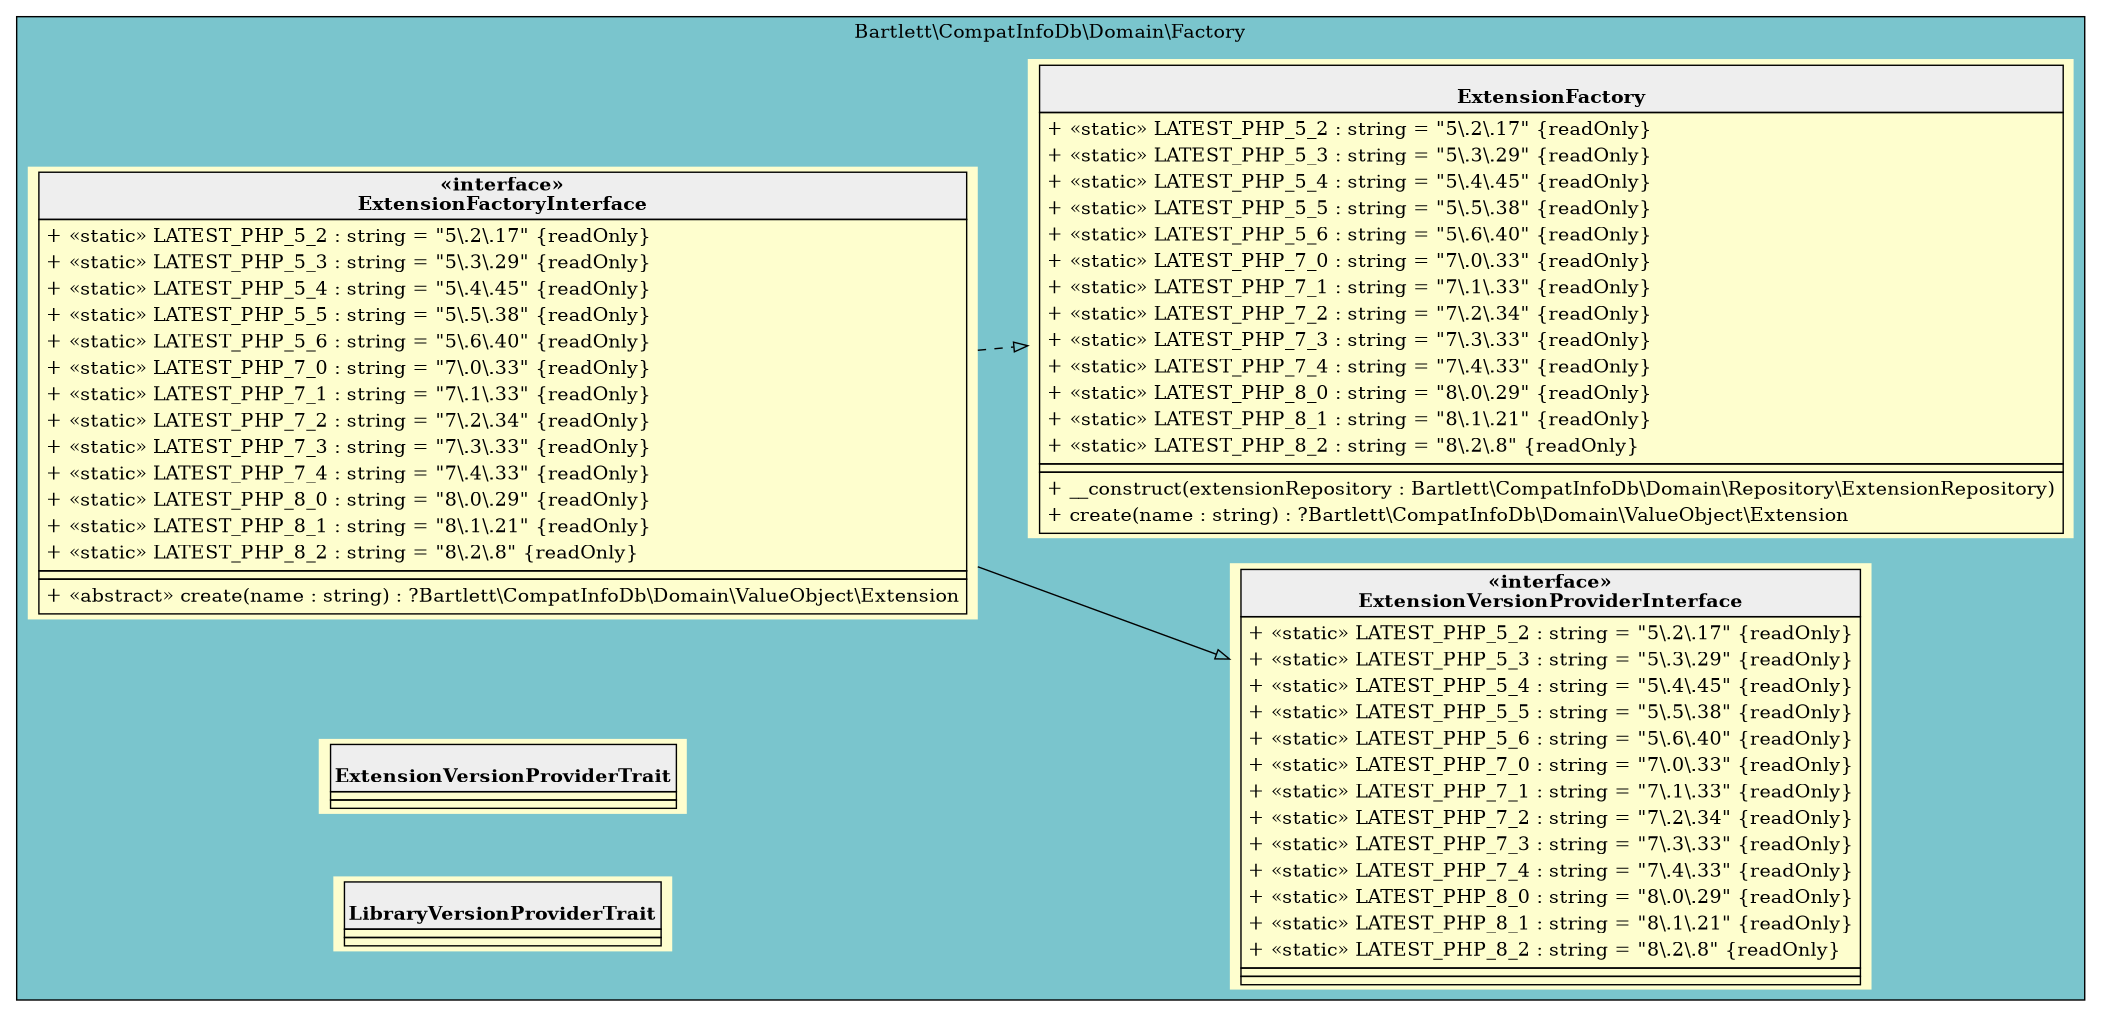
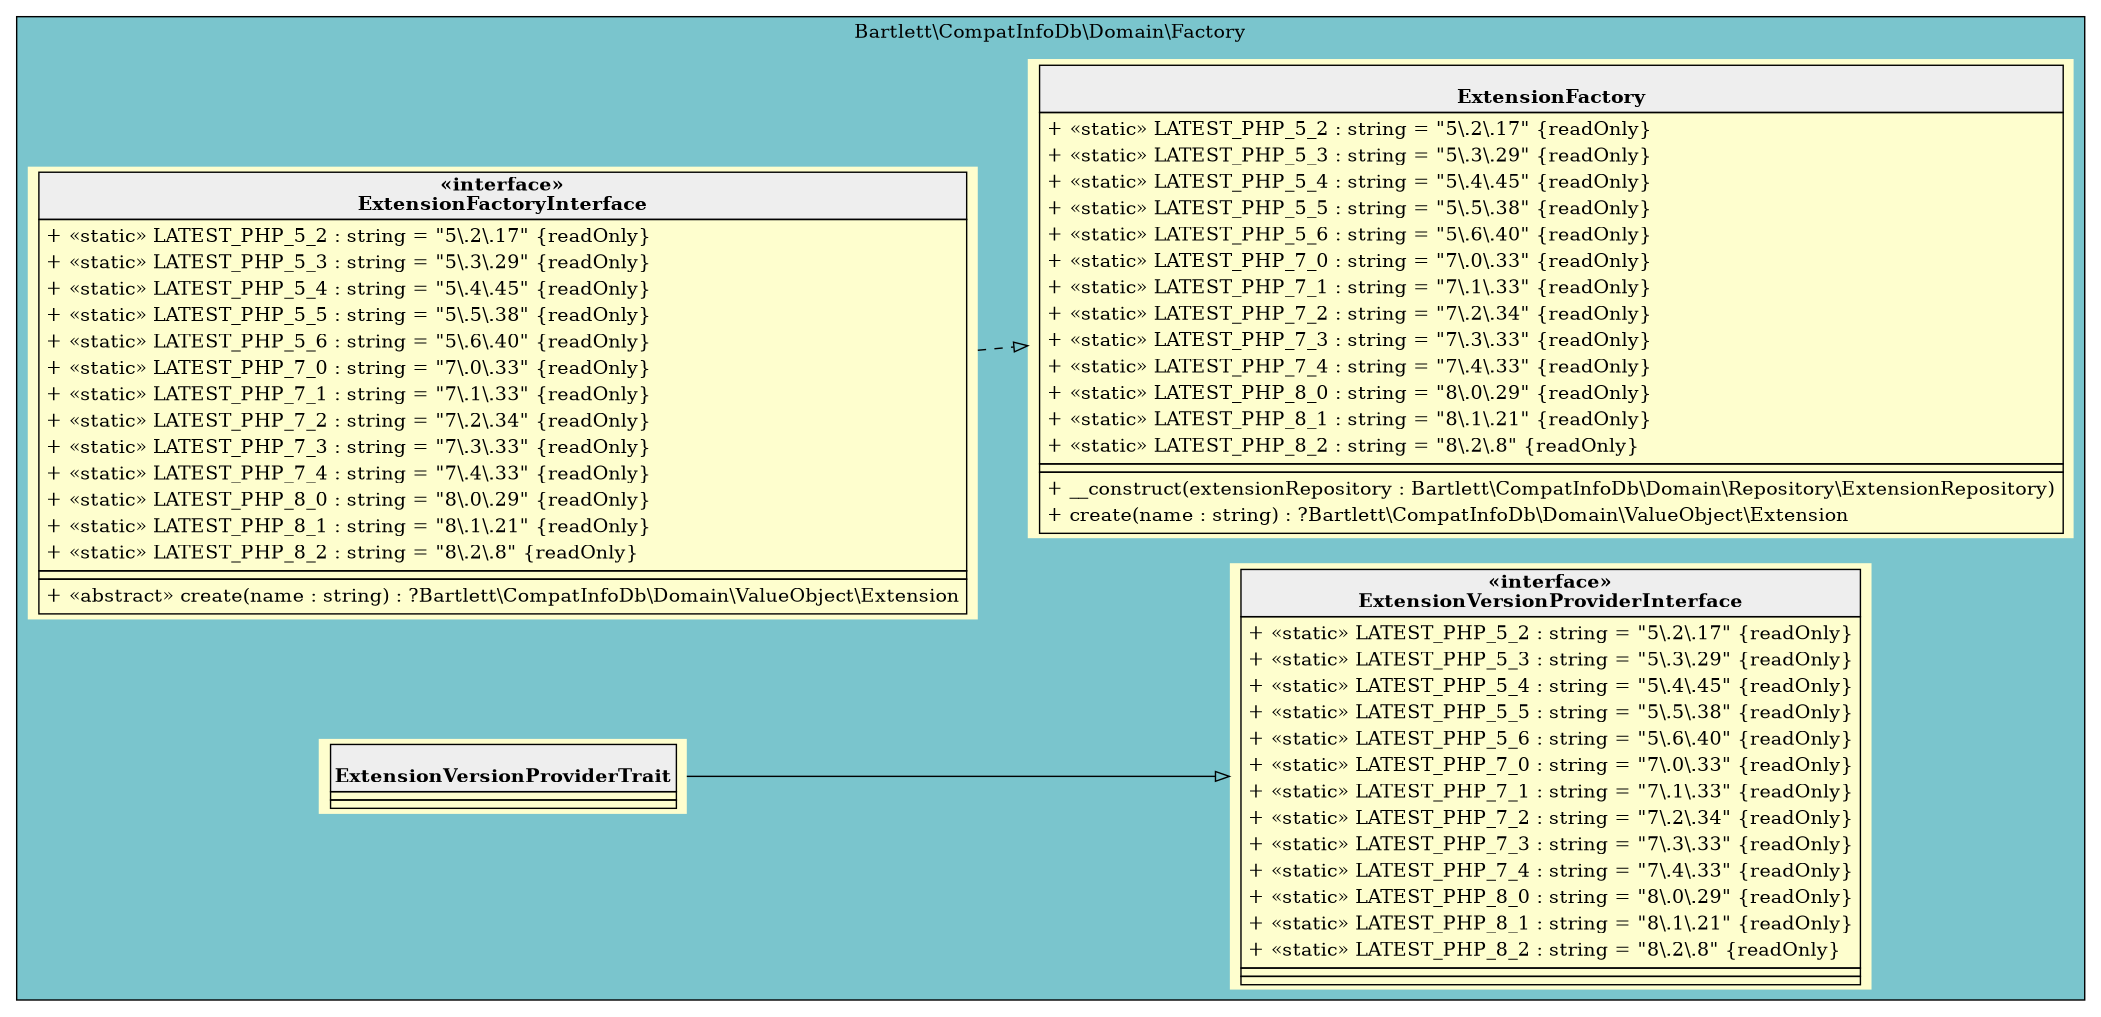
(1097, 611) -> (951, 776)
(503, 914) -> none
